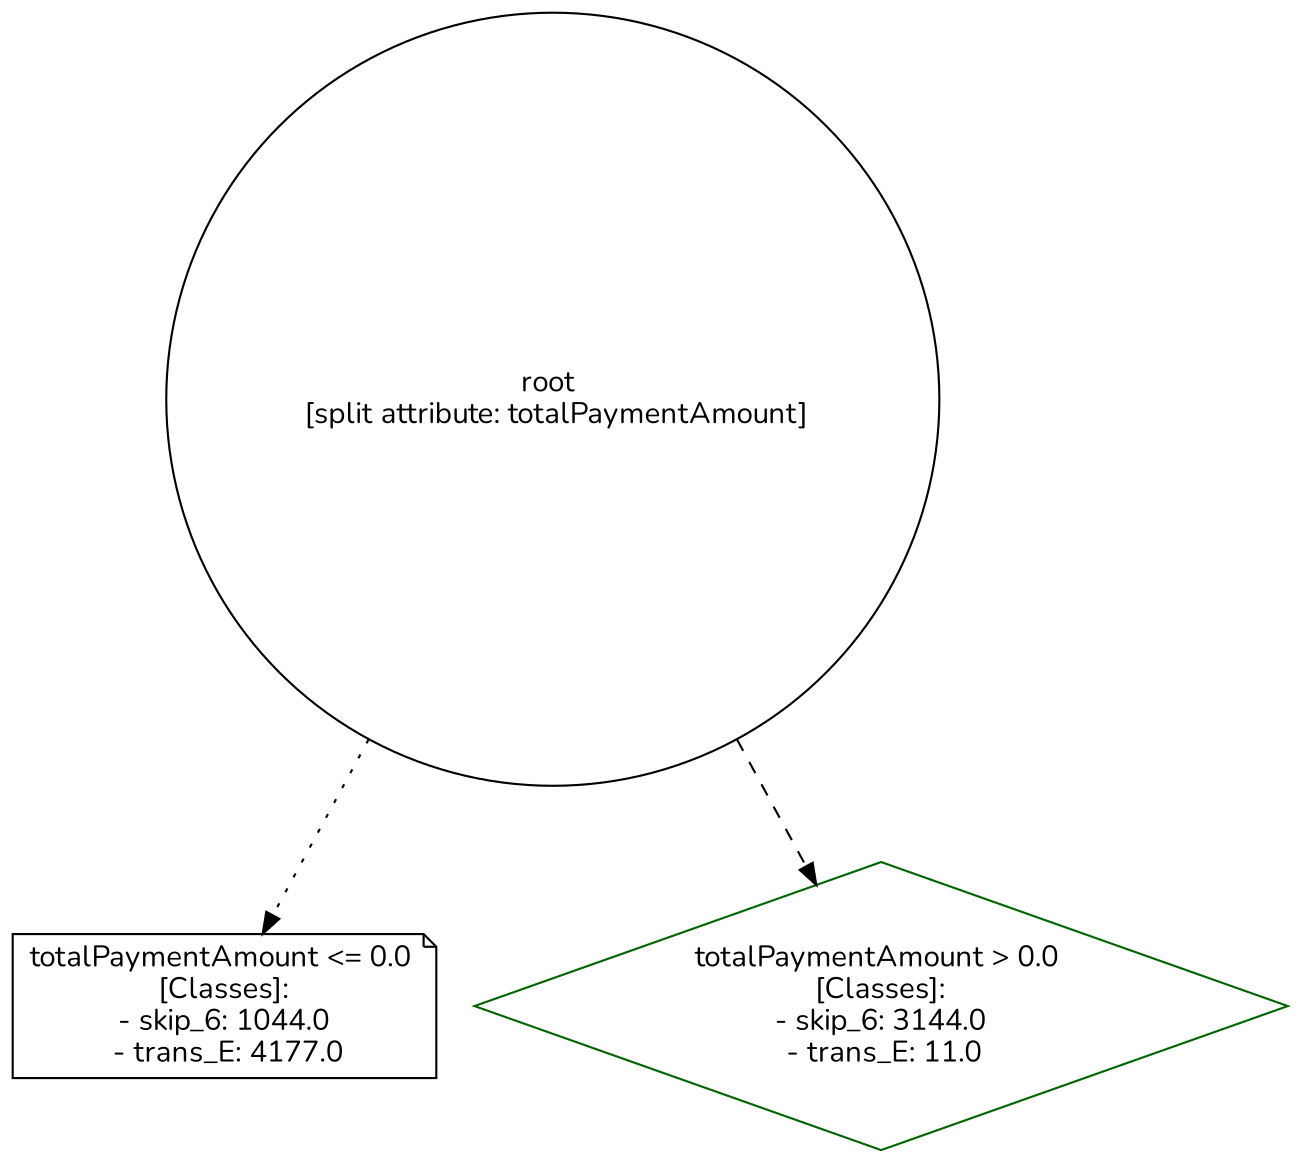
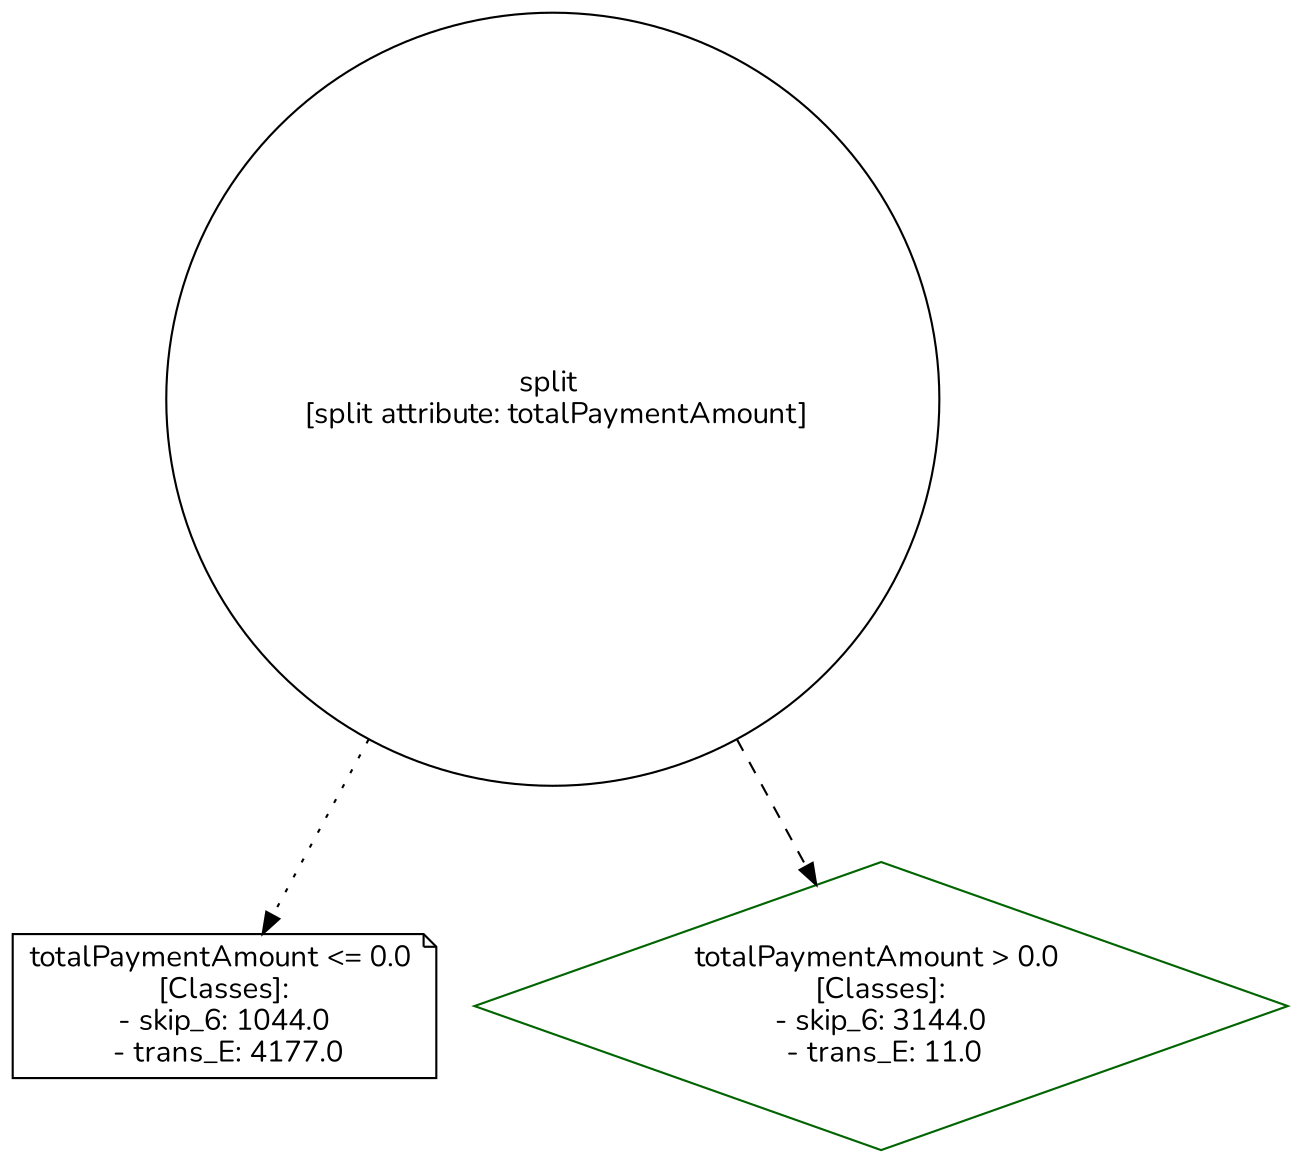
(553, 399) -> (553, 399)
